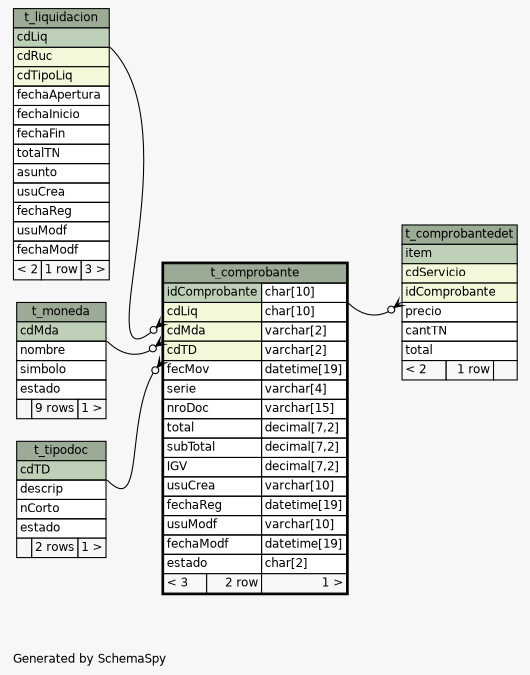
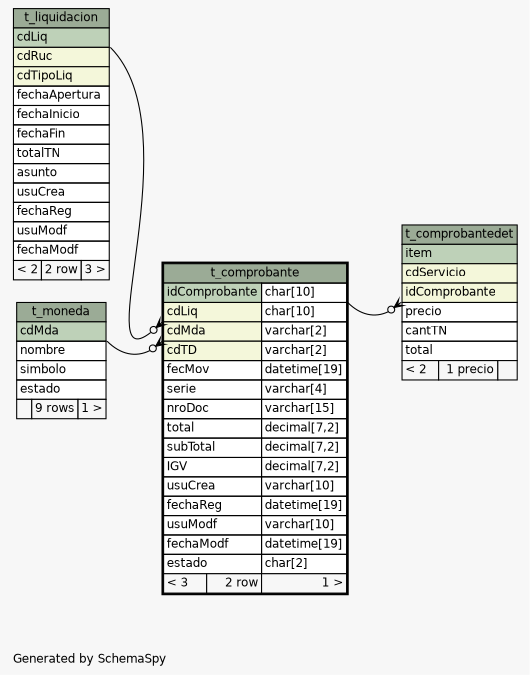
(61, 270) -> (61, 270)
(474, 370) -> (470, 370)
(61, 499) -> none
